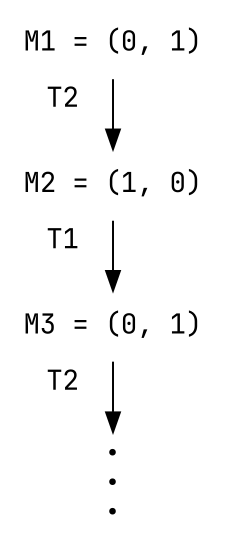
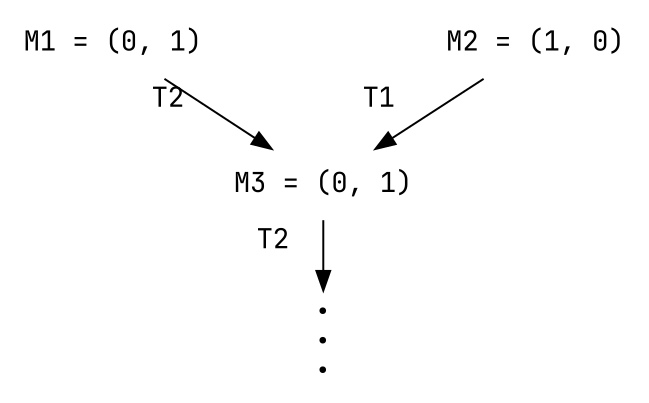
(113, 104) -> (210, 108)
